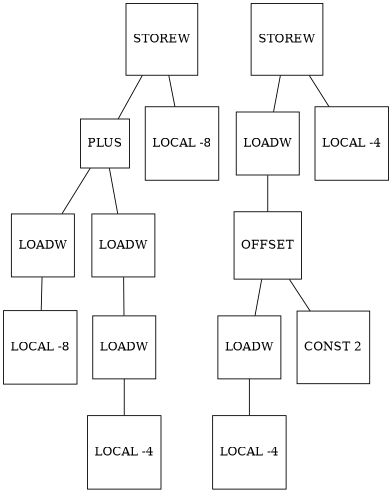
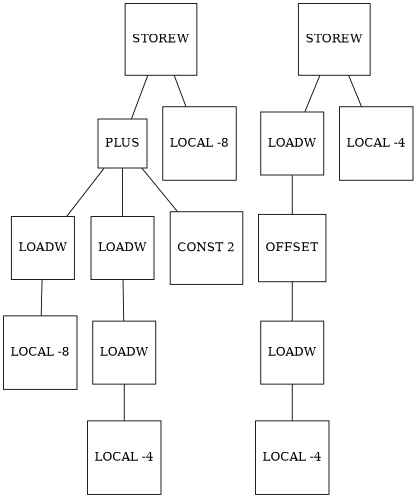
(300, 295) -> (160, 190)
